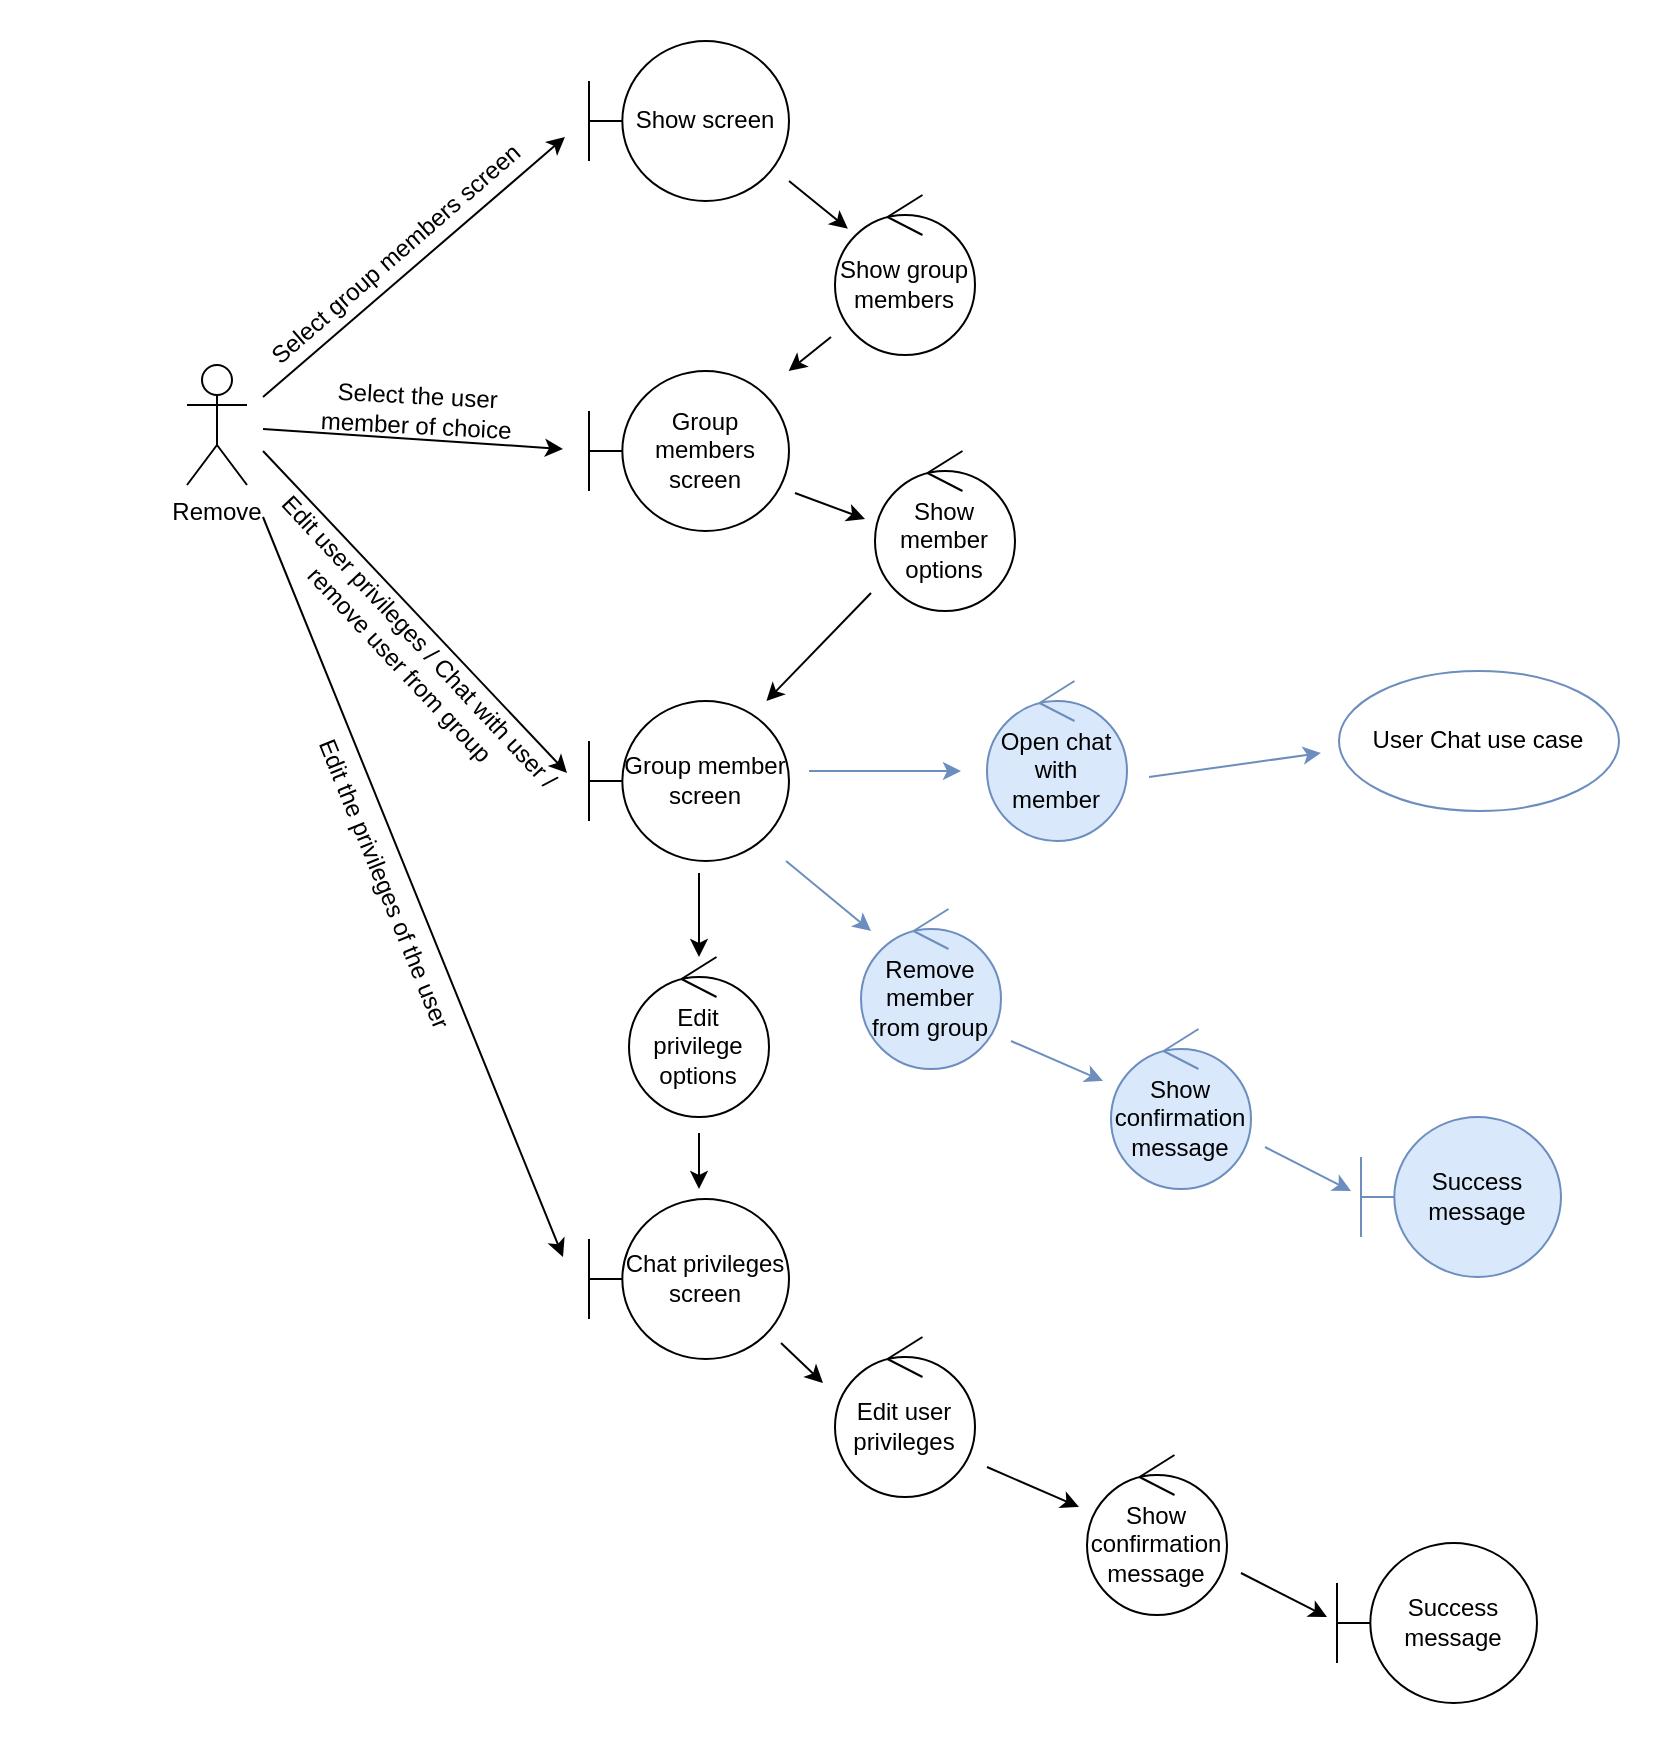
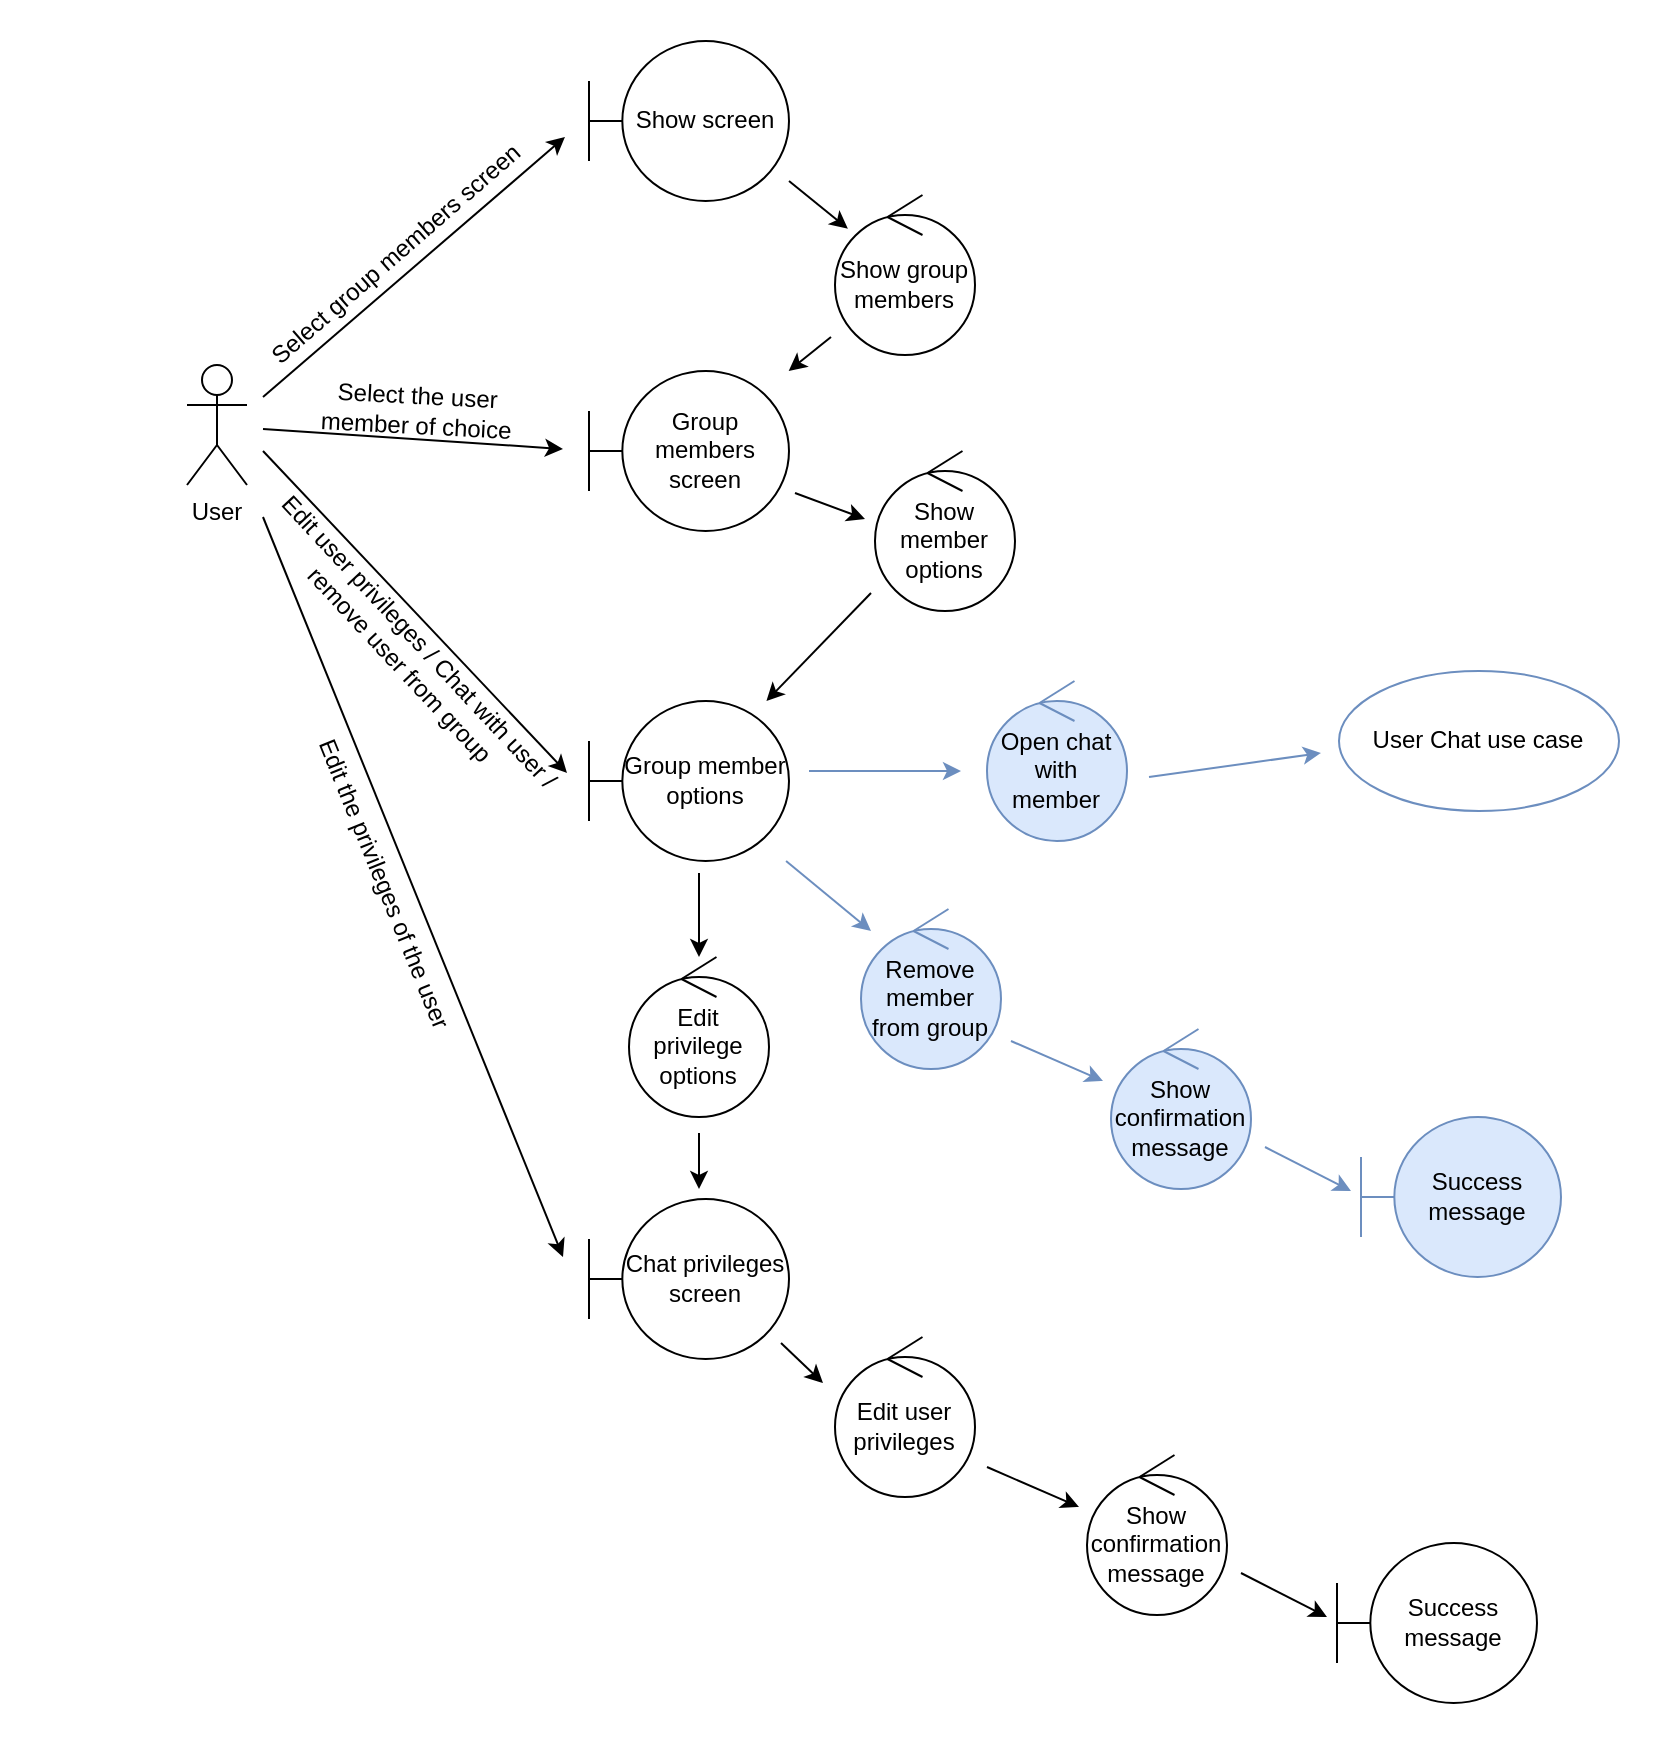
(218, 513) -> (218, 513)
(706, 781) -> (706, 781)
